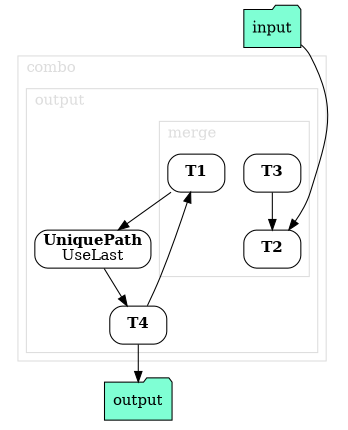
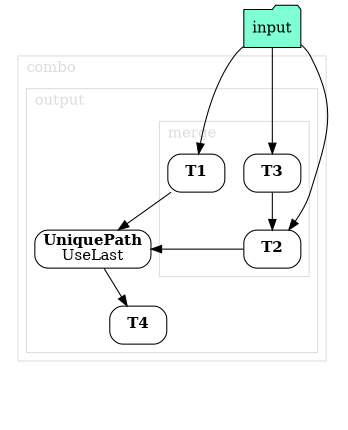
none -> (272, 95)
none -> (203, 249)
(169, 255) -> (213, 97)
(138, 401) -> none
